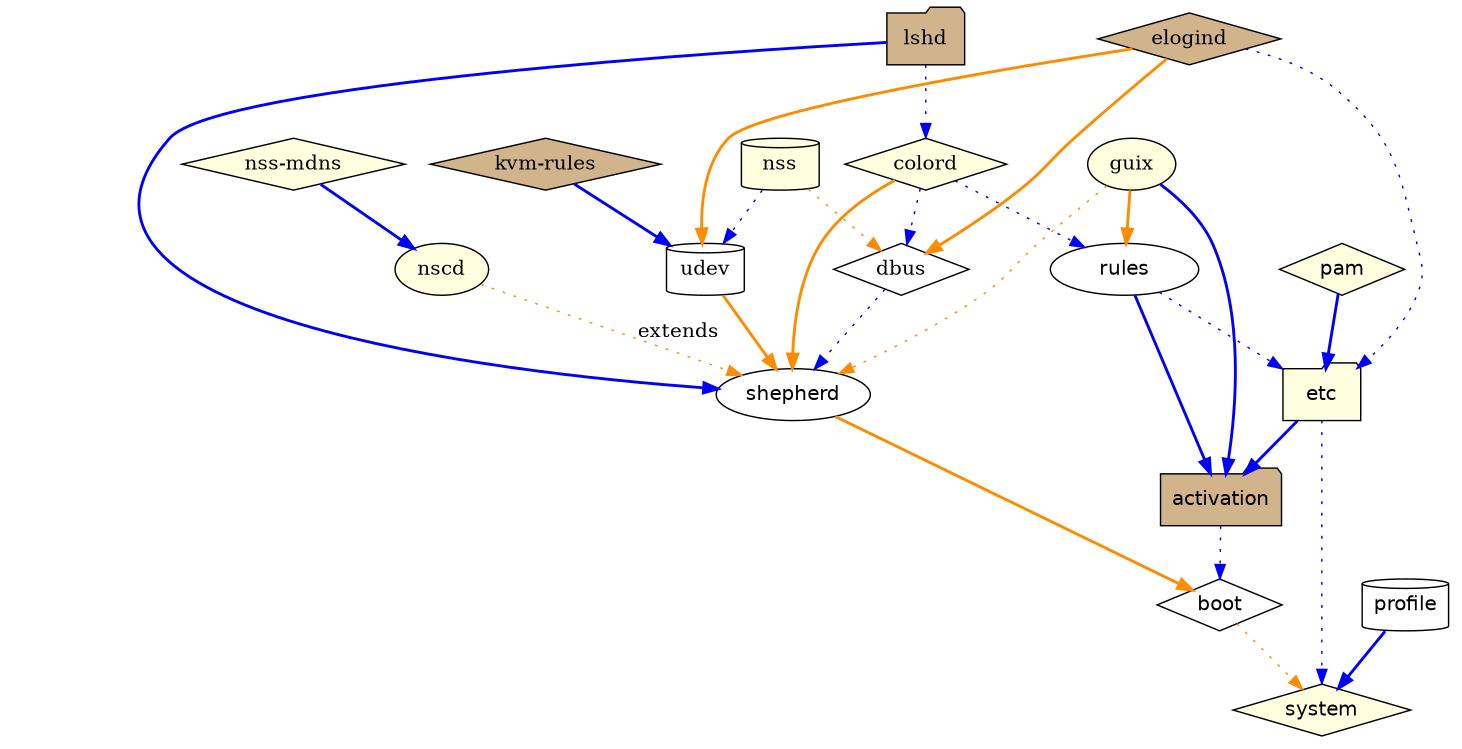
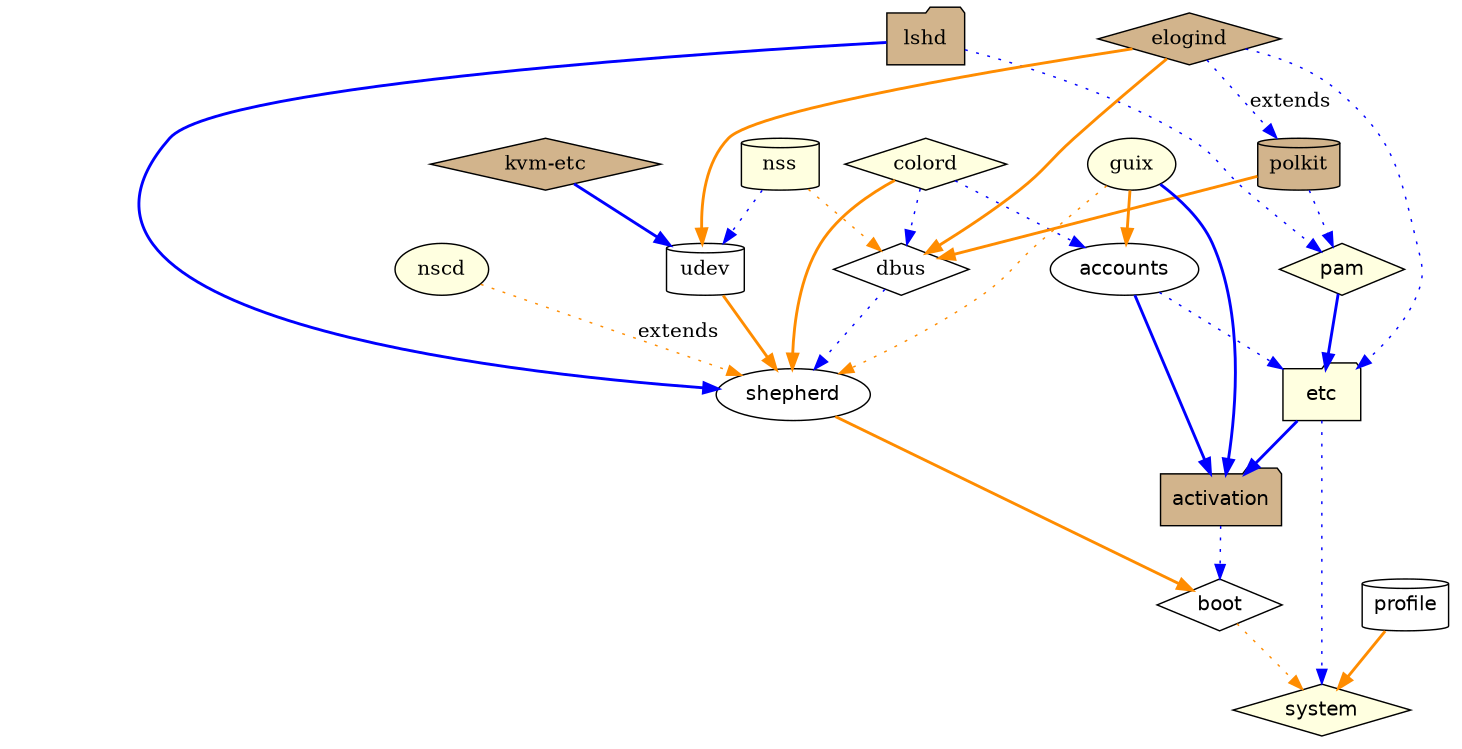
(926, 94) -> (1153, 118)
(293, 164) -> none
(546, 164) -> (546, 164)
none -> (1299, 164)
(1125, 269) -> (1125, 269)
(1366, 654) -> (1366, 654)
